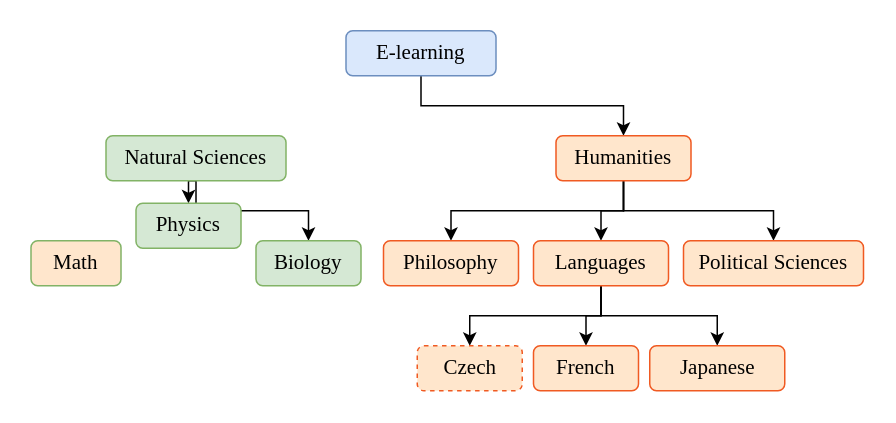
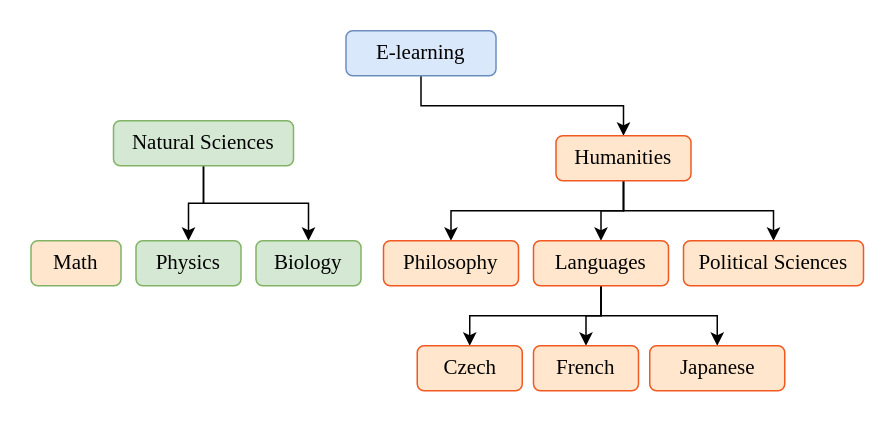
(196, 158) -> (203, 143)
(188, 226) -> (188, 263)
(470, 368) -> (470, 368)
